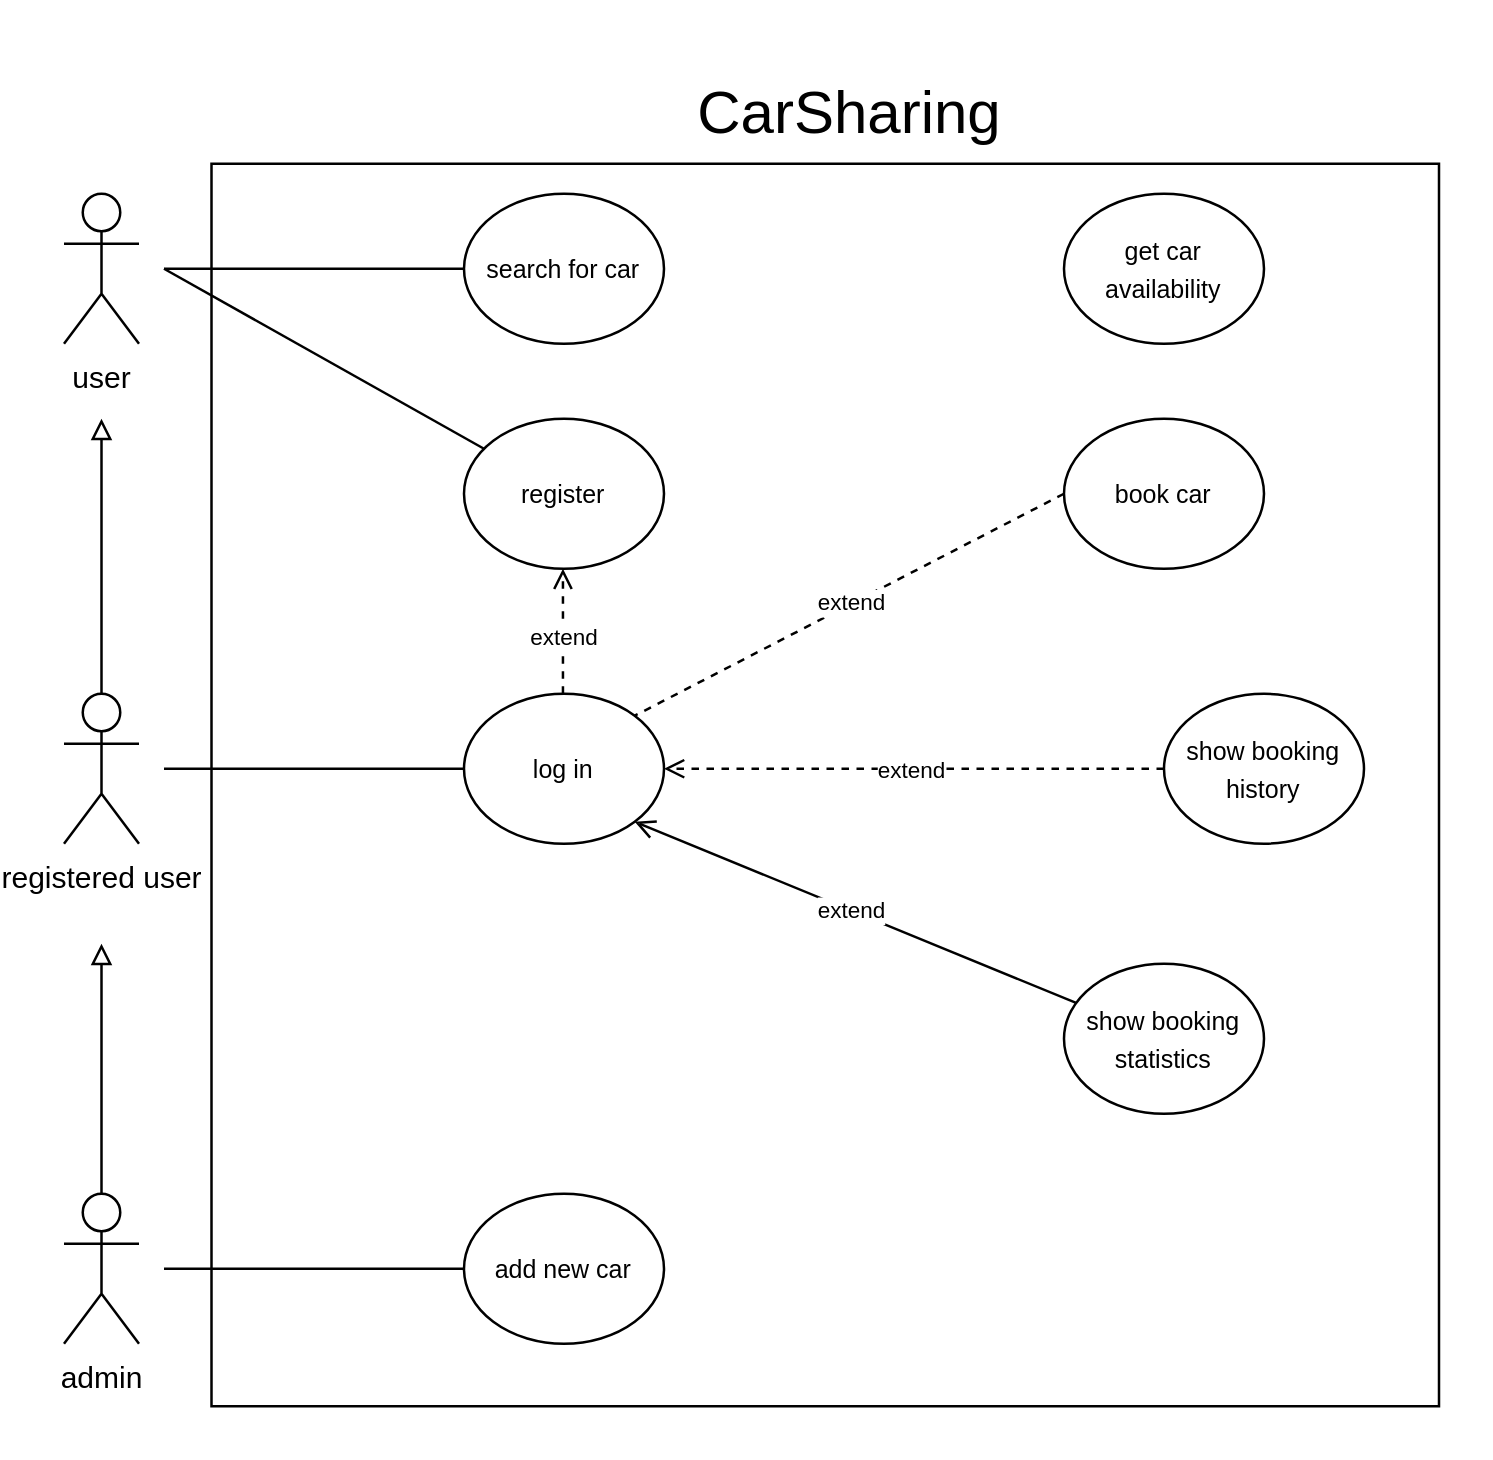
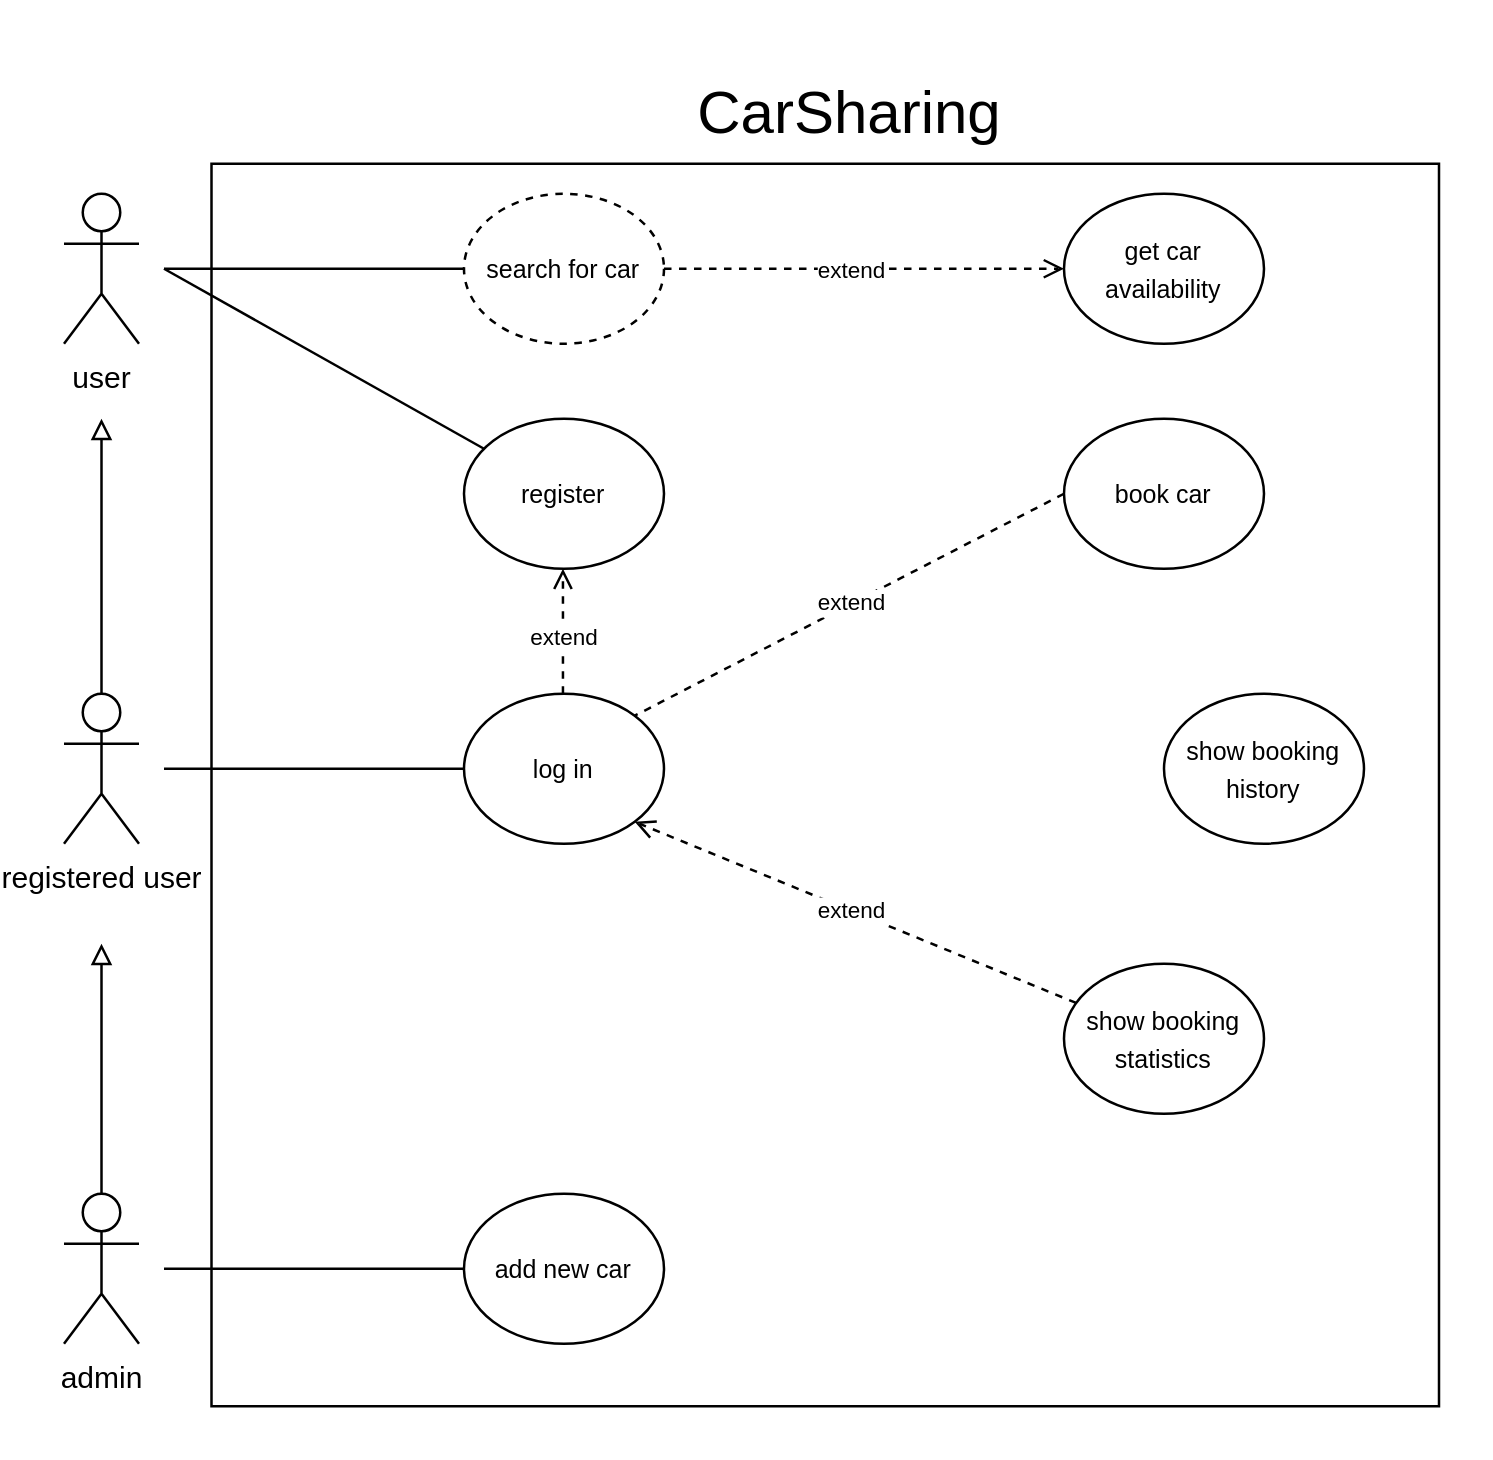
(564, 269) -> (564, 269)
none -> (861, 269)
(917, 769) -> none
(977, 962) -> (977, 962)
